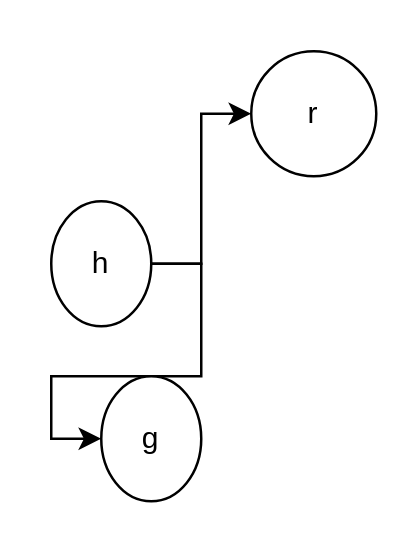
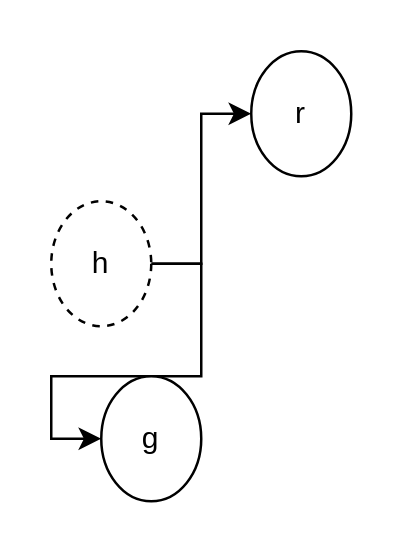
(314, 114) -> (301, 114)
(101, 264) -> (101, 264)
